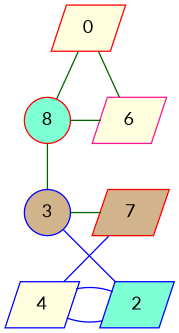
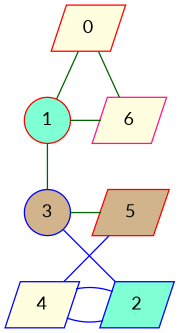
(47, 120) -> (47, 120)
(131, 213) -> (131, 213)
